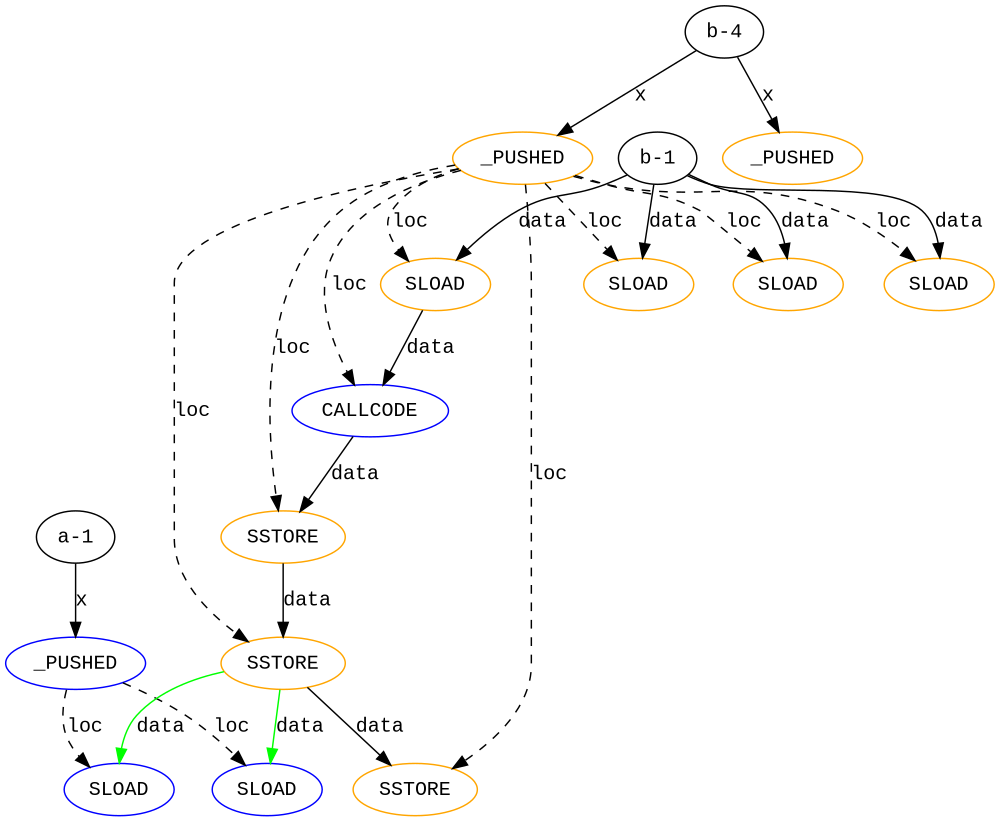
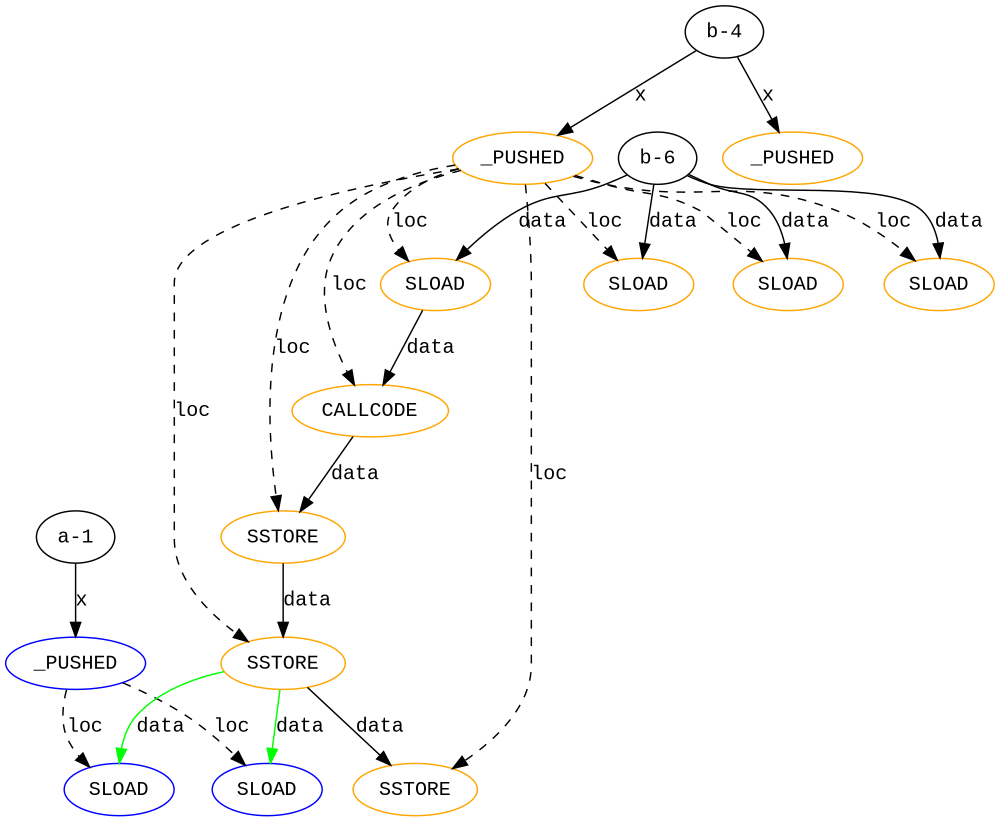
(658, 158) -> (658, 158)
(370, 411) -> (370, 411)
